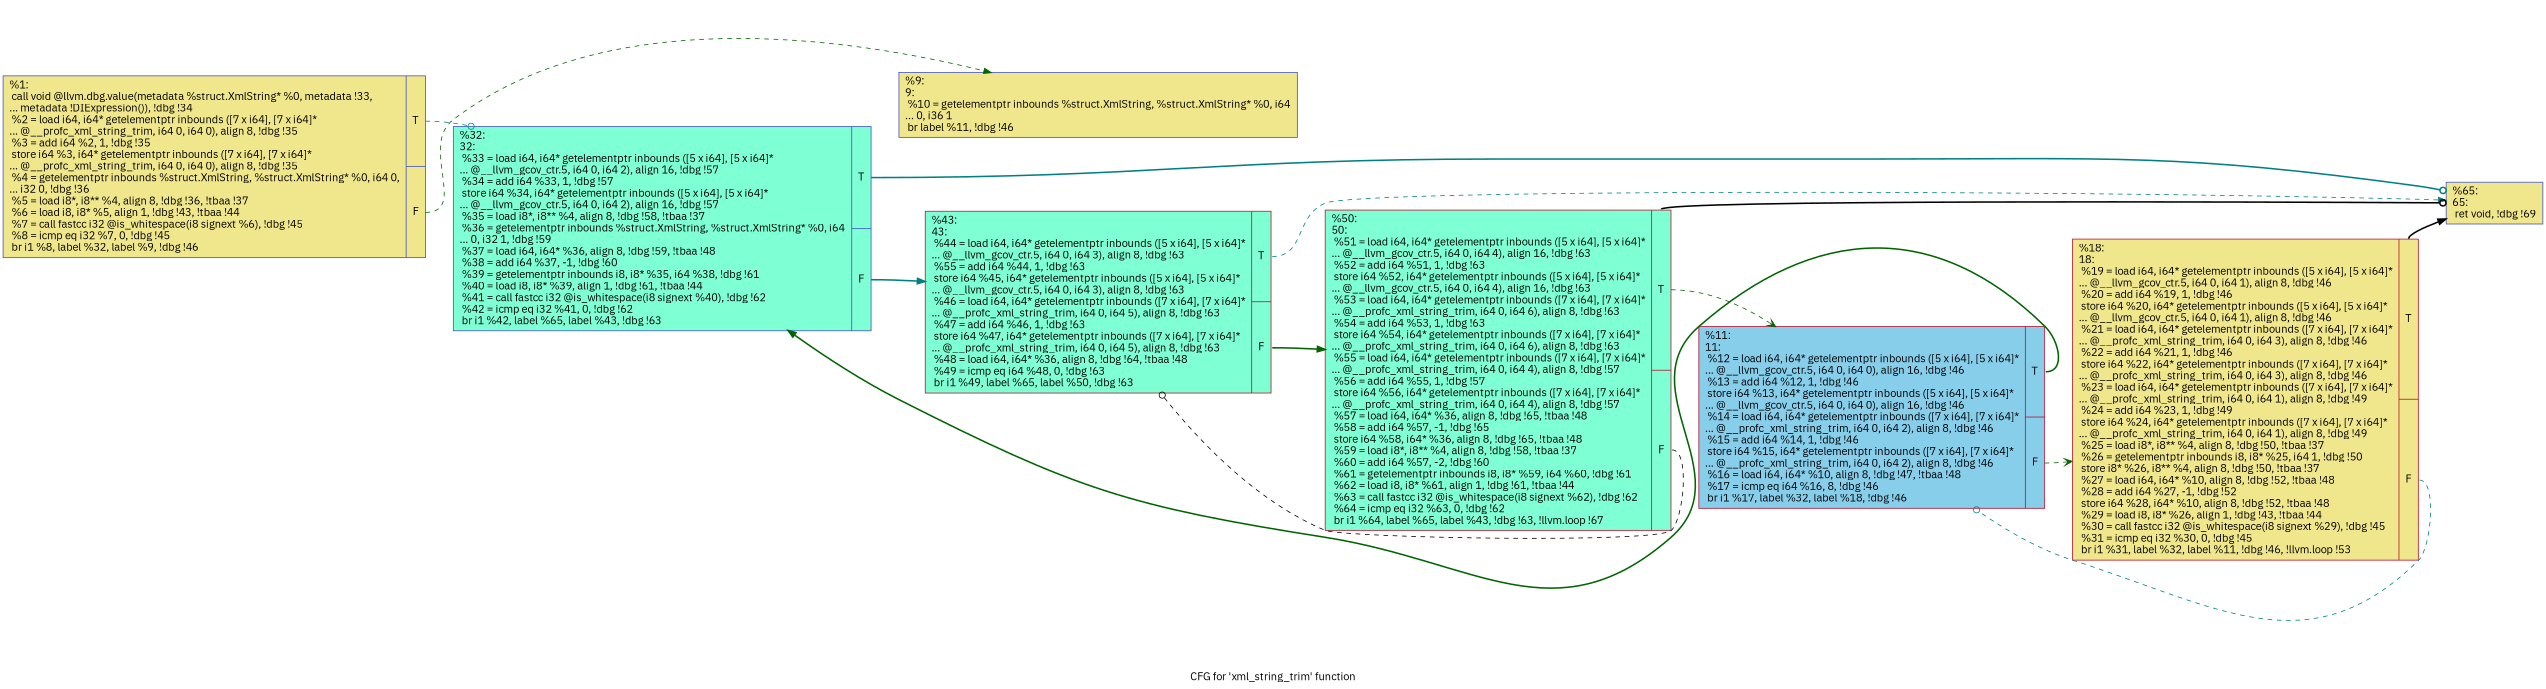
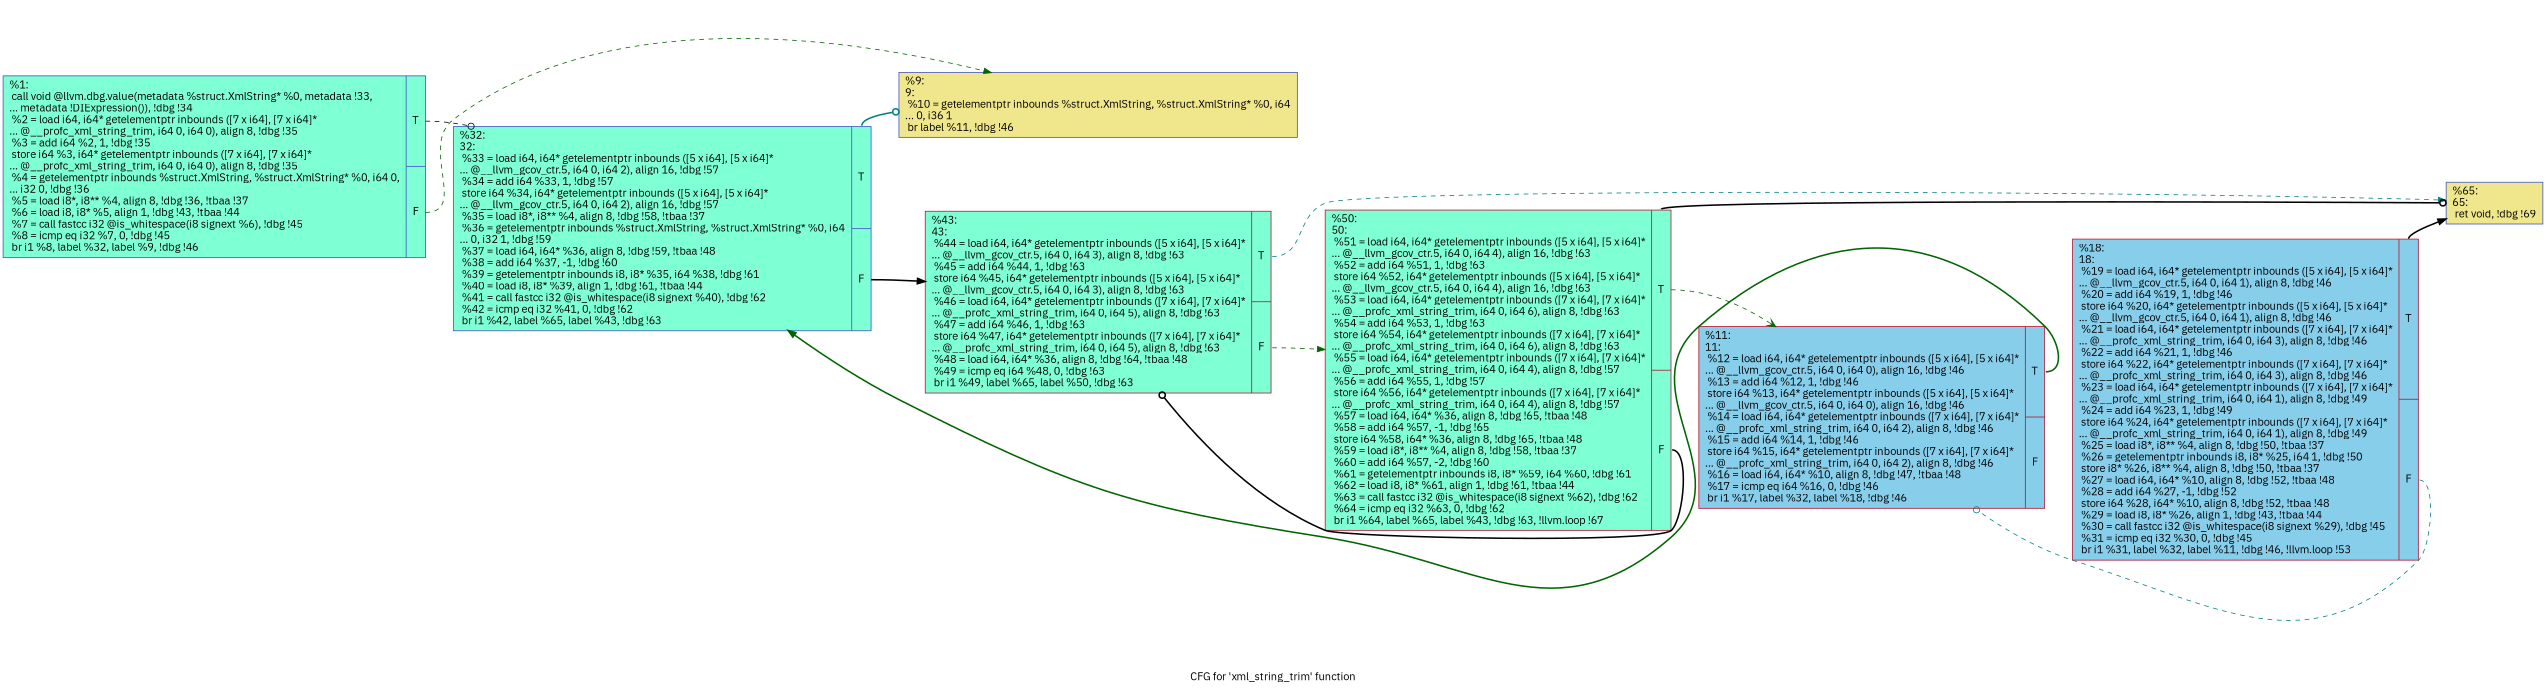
(445, 122) -> (445, 122)
(1656, 159) -> (875, 116)
(214, 167) -> (214, 167)
(1008, 267) -> (1008, 267)
(894, 280) -> (894, 280)
(1295, 348) -> (1295, 348)
(2245, 400) -> (2245, 400)
(2055, 463) -> none
(1792, 487) -> (1792, 487)
(1437, 537) -> (1437, 537)
